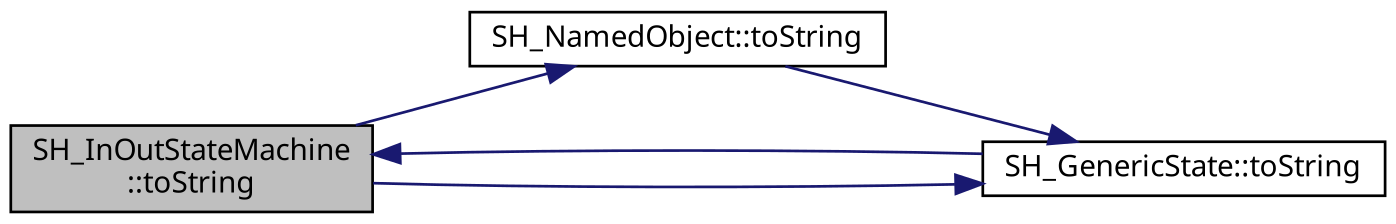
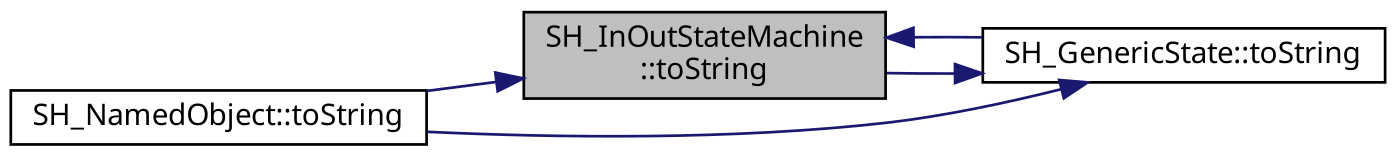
(452, 99) -> (461, 86)
